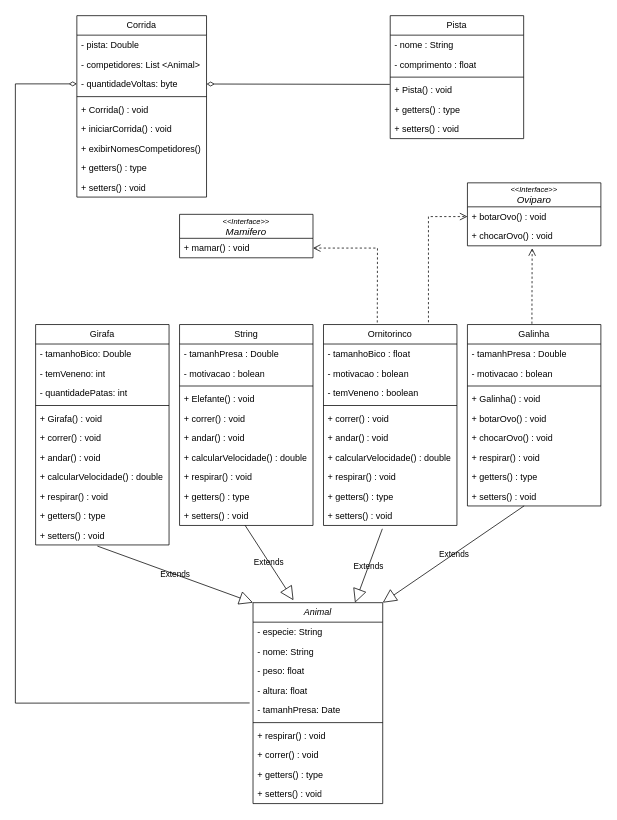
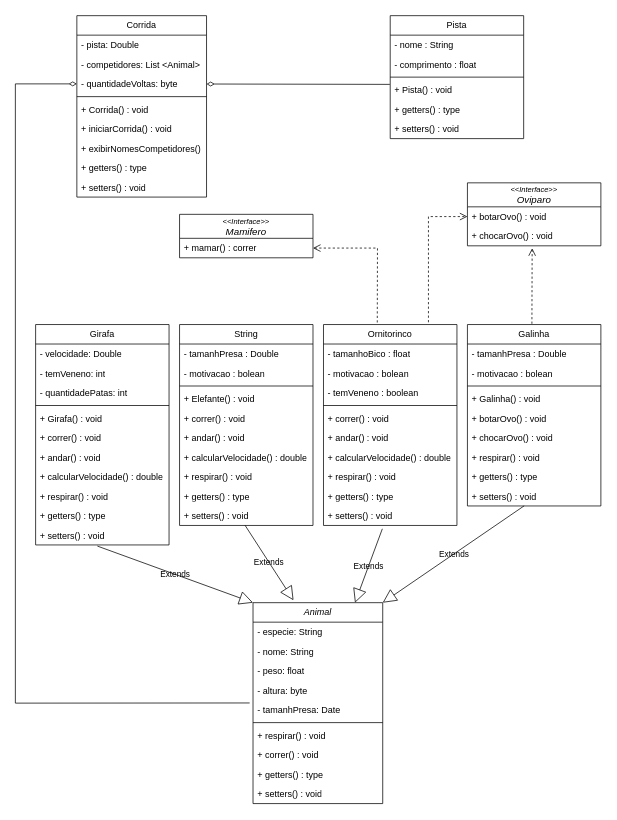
(220, 249) -> (226, 249)
(87, 355) -> (84, 355)
(290, 691) -> (288, 691)
